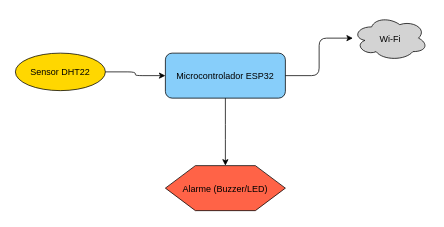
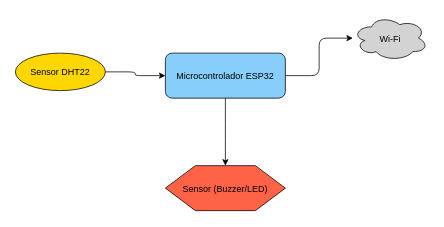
(225, 188) -> (225, 188)
